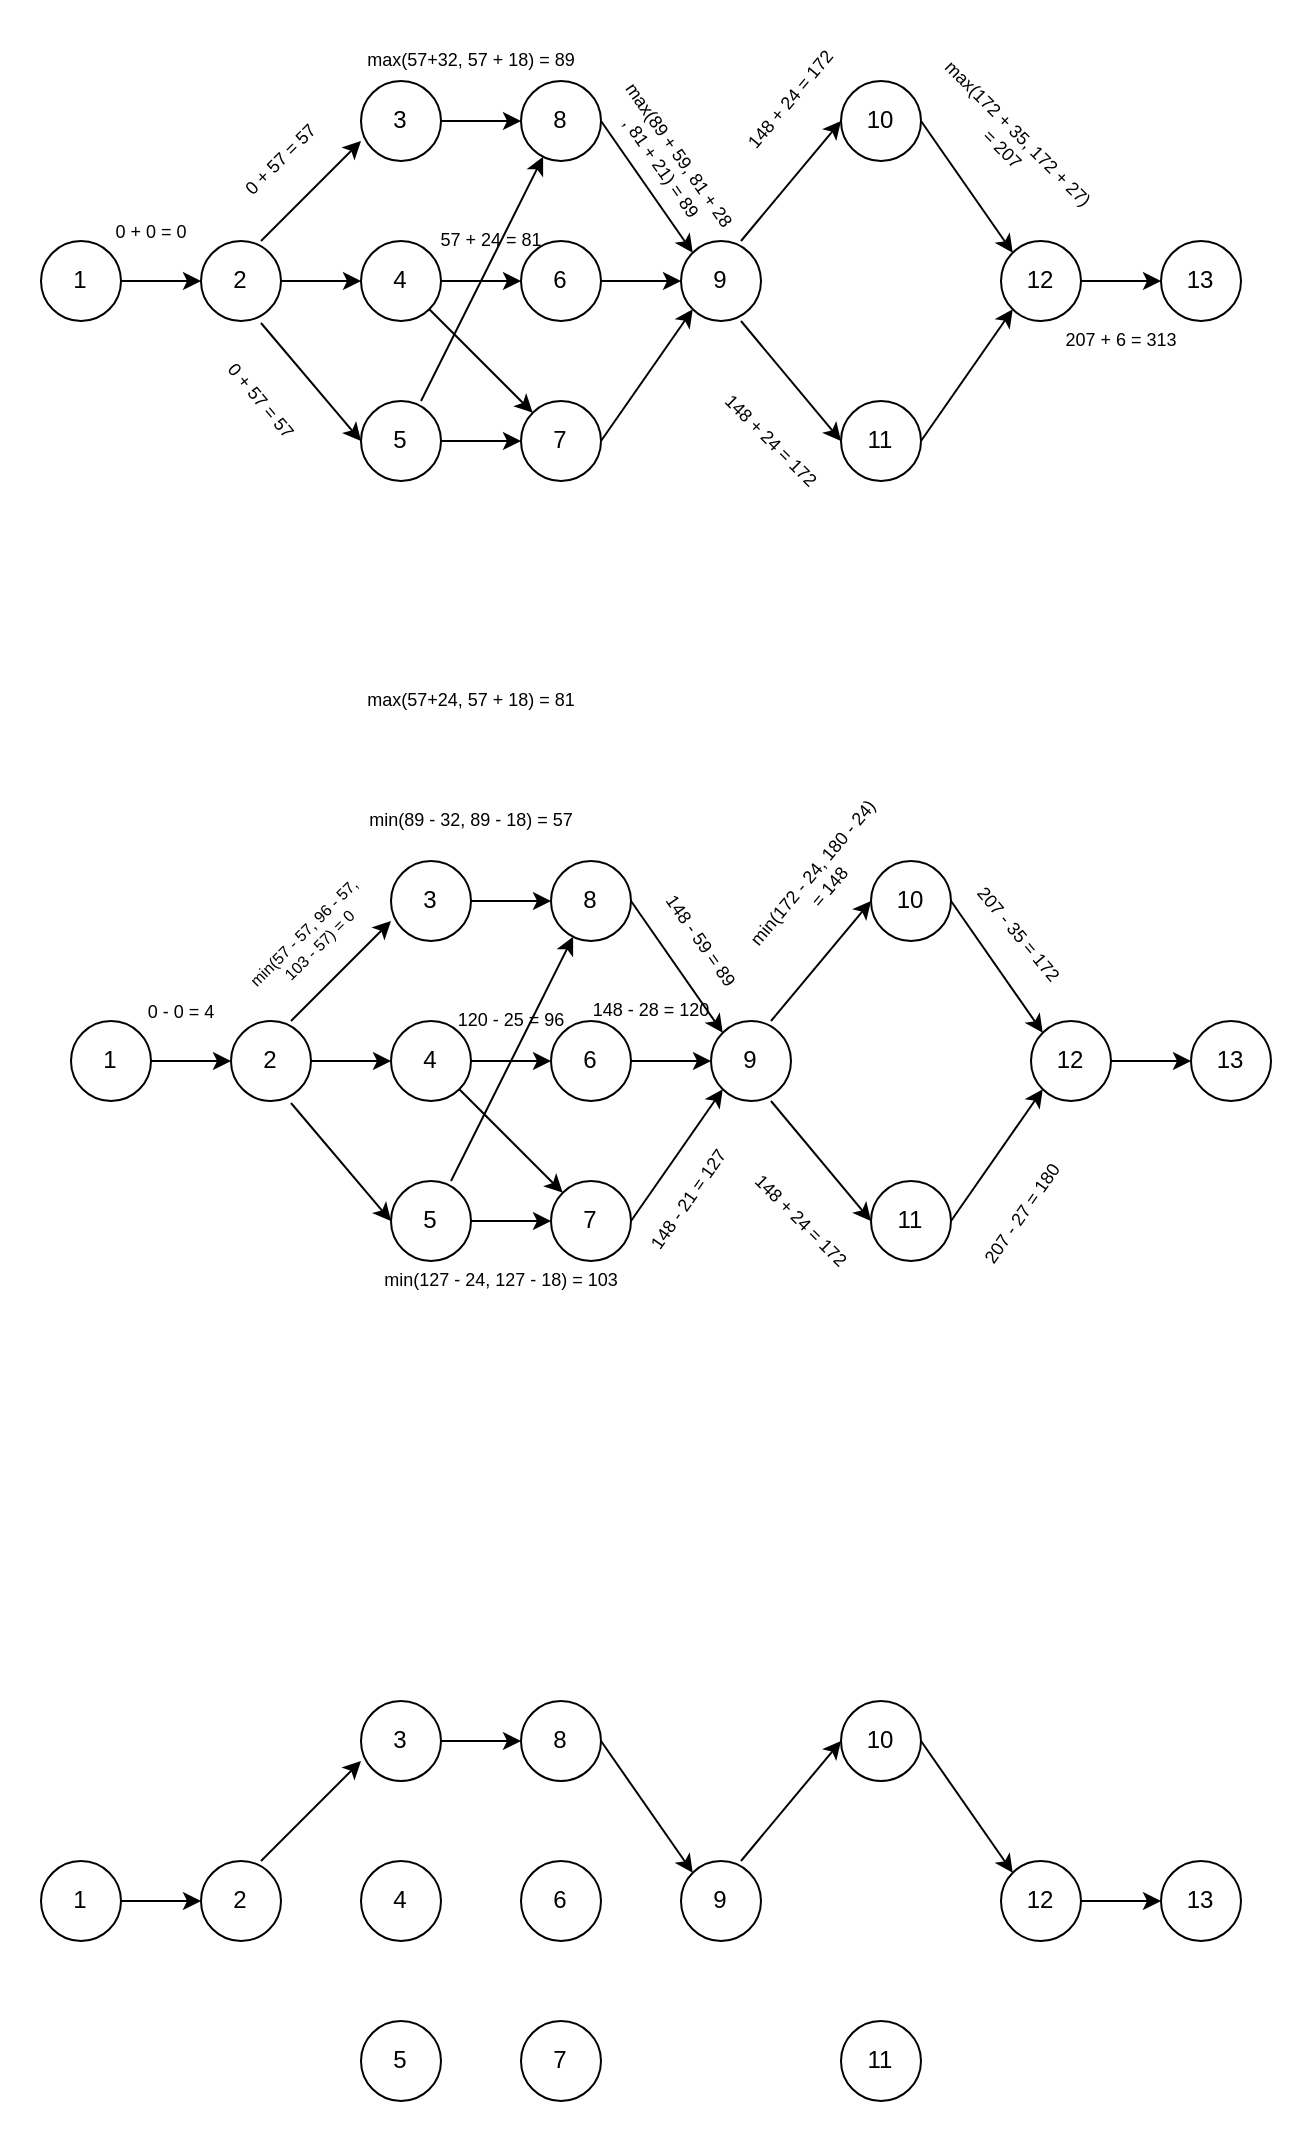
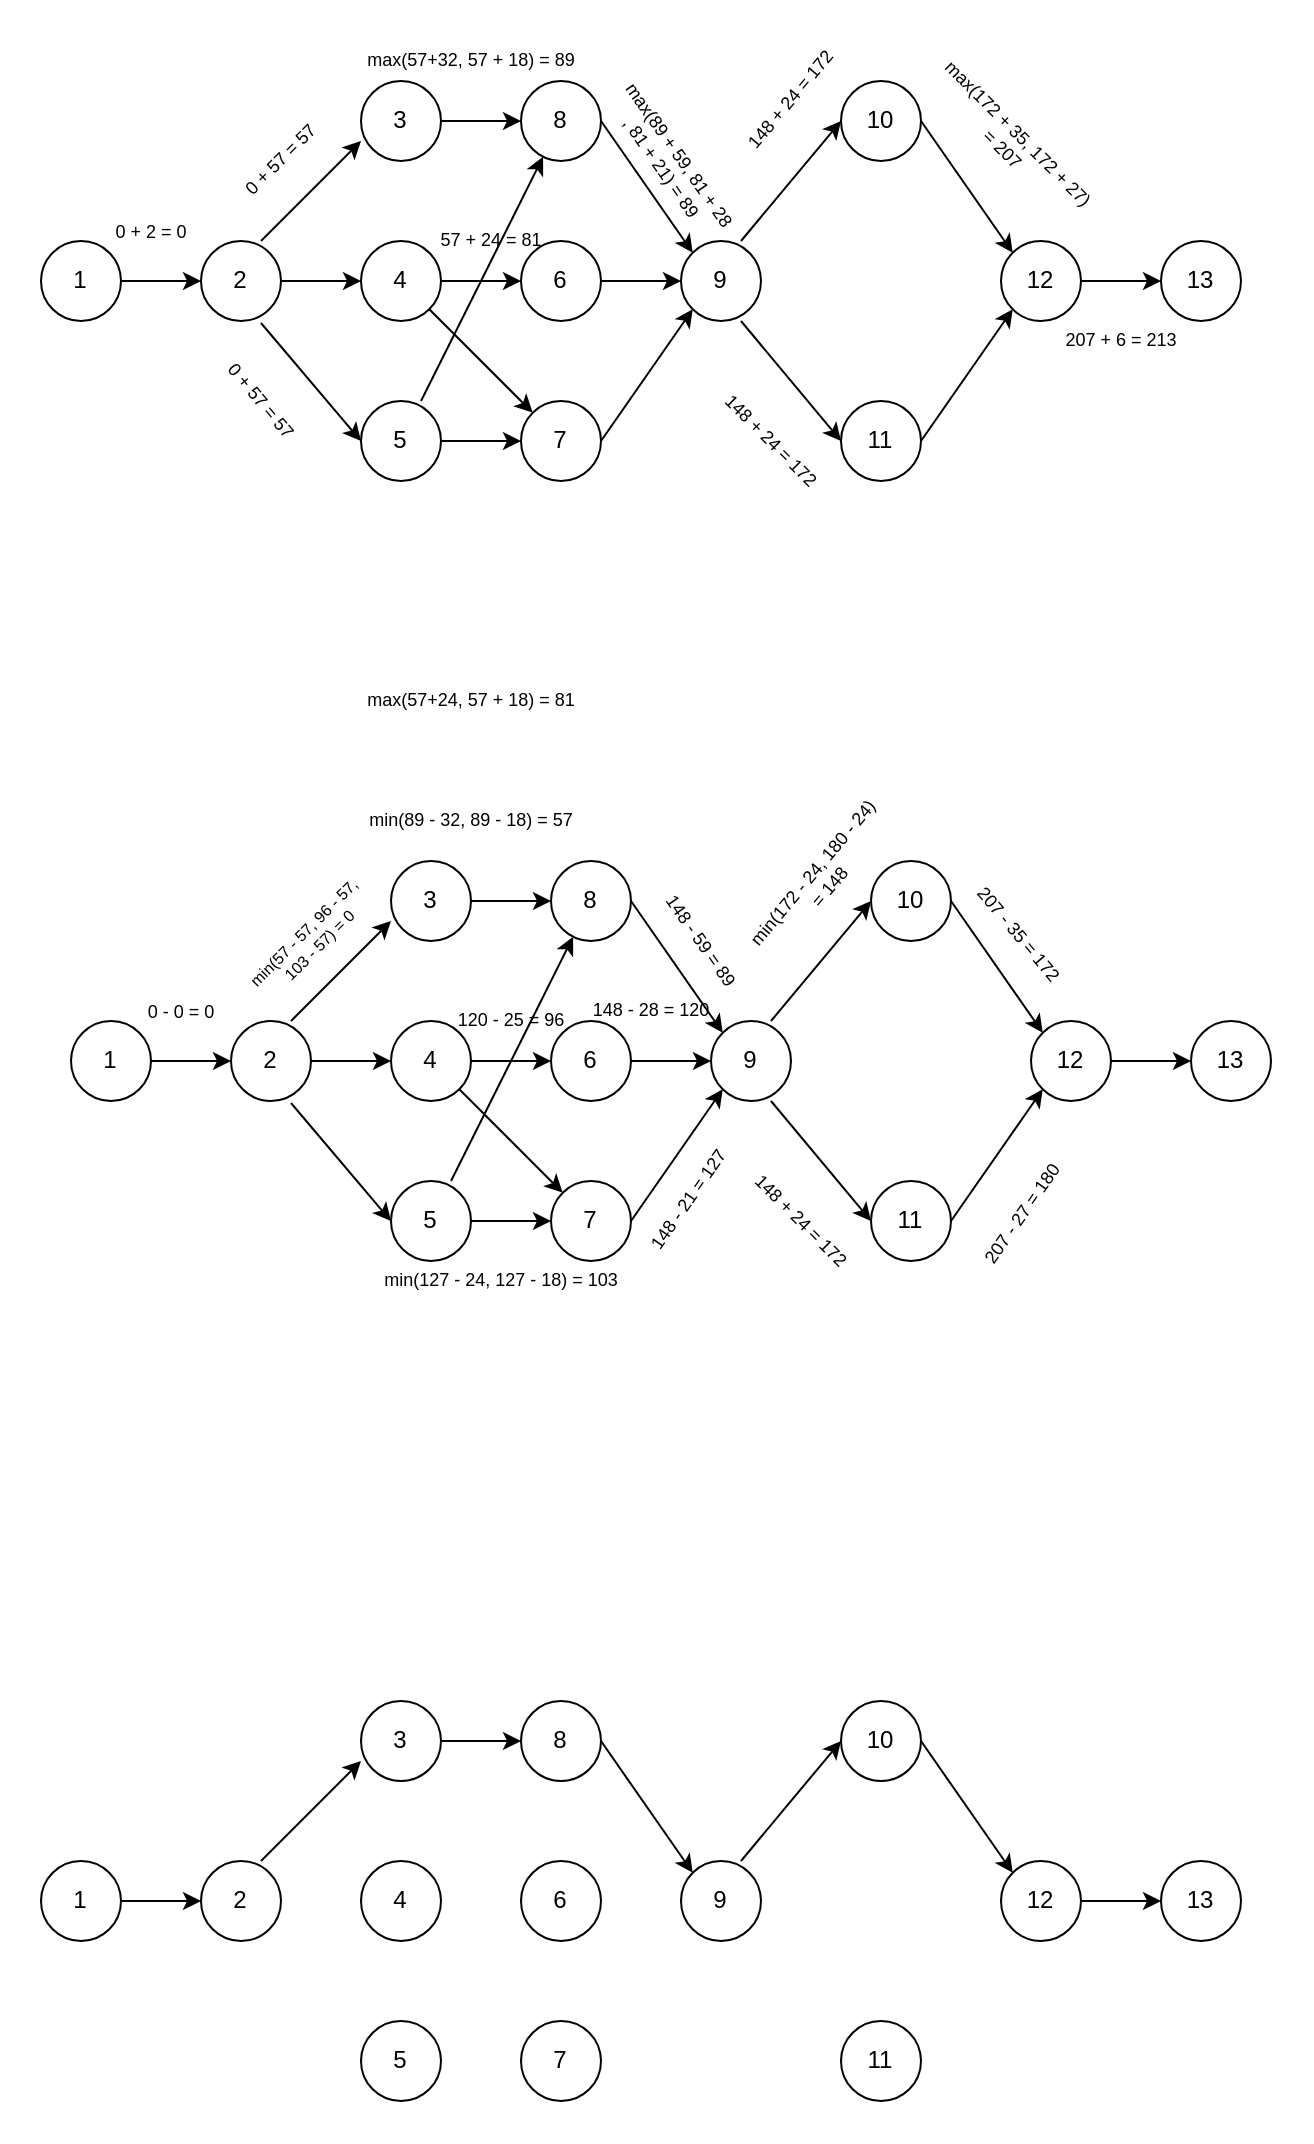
(152, 231) -> (152, 231)
(1122, 341) -> (1122, 341)
(182, 1011) -> (182, 1011)
